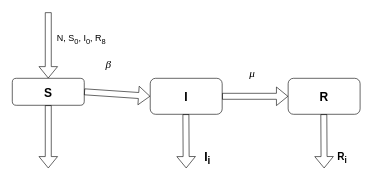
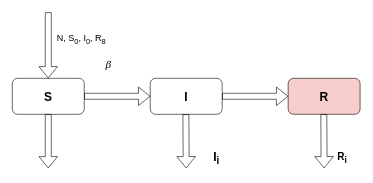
(252, 74) -> none
(48, 92) -> (48, 96)
(324, 96) -> (324, 96)
(207, 158) -> (216, 158)
